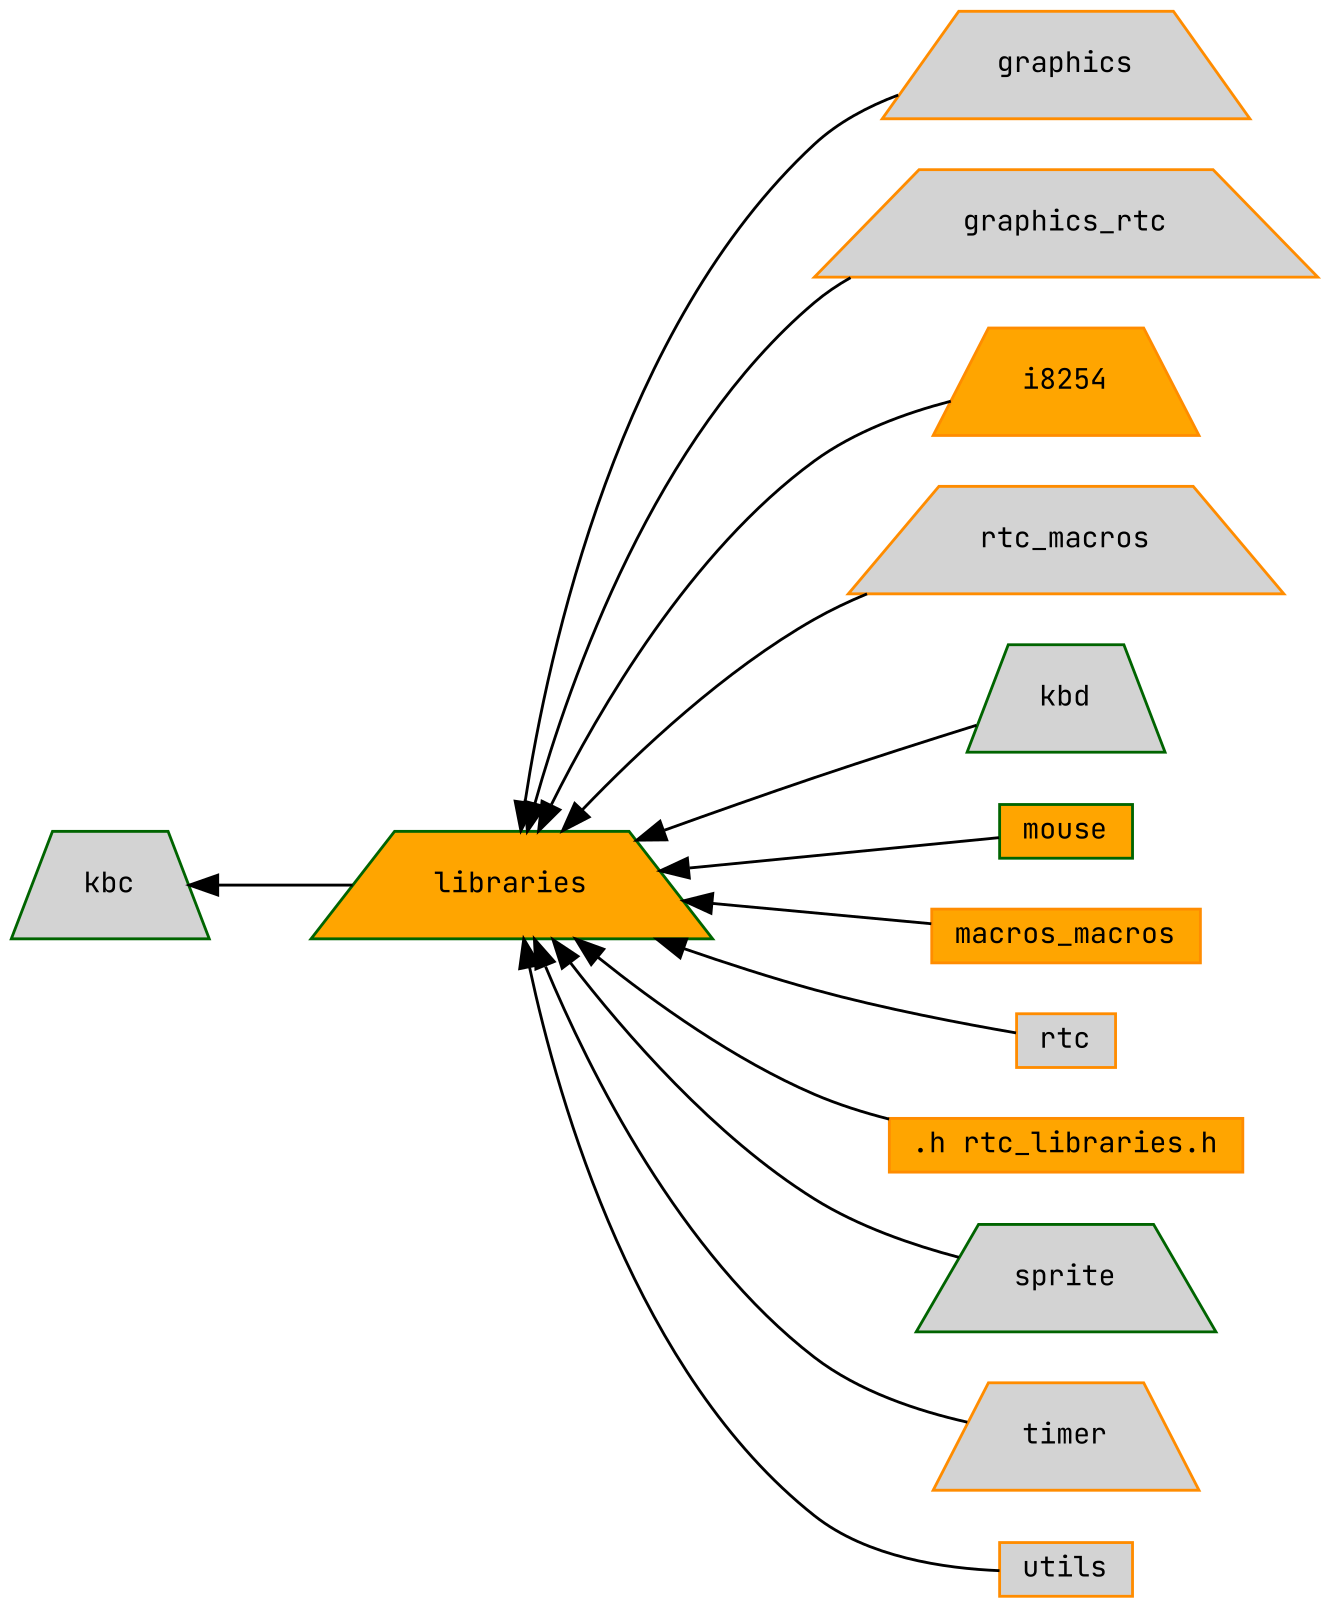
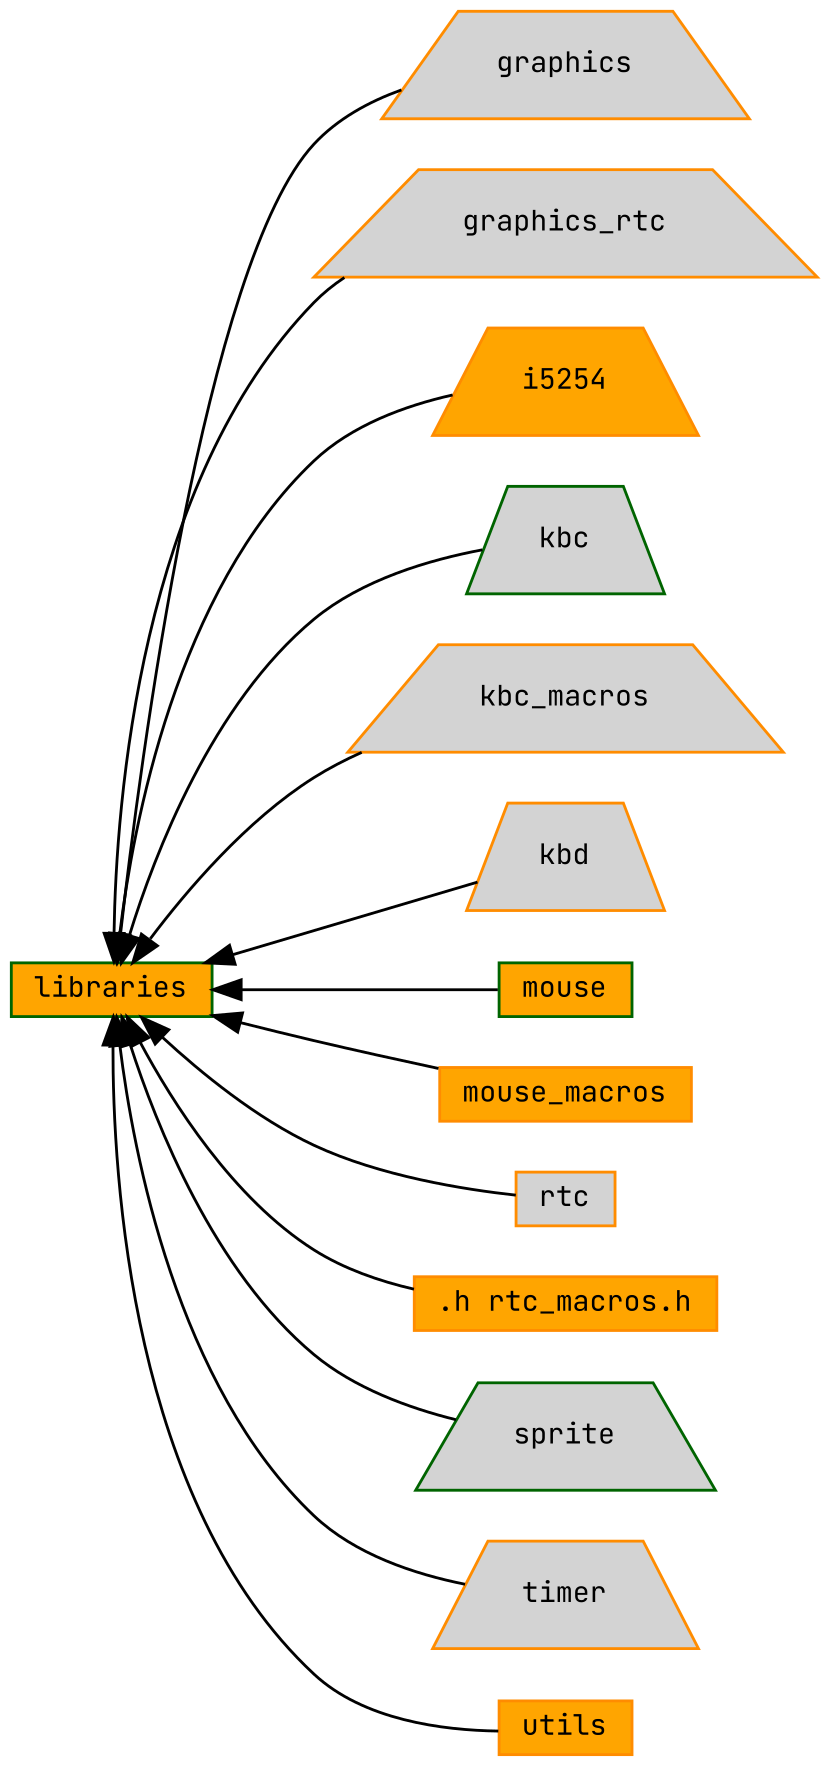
(1066, 382) -> (566, 382)
(1066, 540) -> (566, 698)
(1066, 698) -> (566, 857)
(285, 885) -> (251, 687)
(512, 885) -> (112, 990)
(1066, 936) -> (566, 1094)
(1066, 1145) -> (566, 1304)
(1066, 1569) -> (566, 1728)
